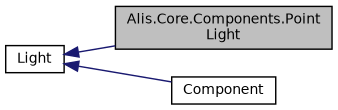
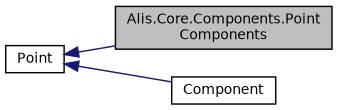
(224, 28) -> (224, 28)
(35, 59) -> (35, 59)
